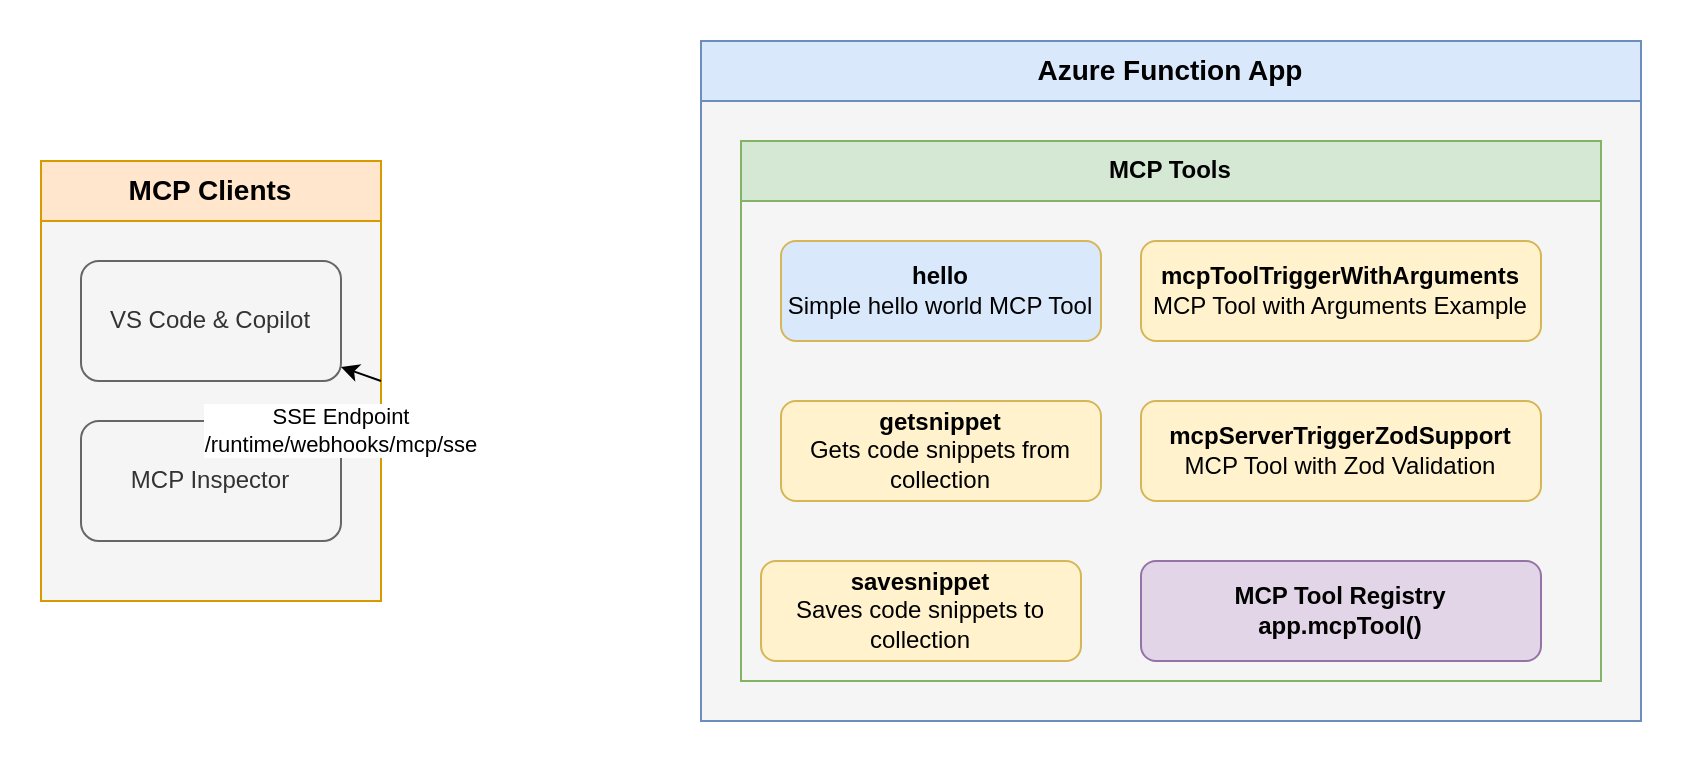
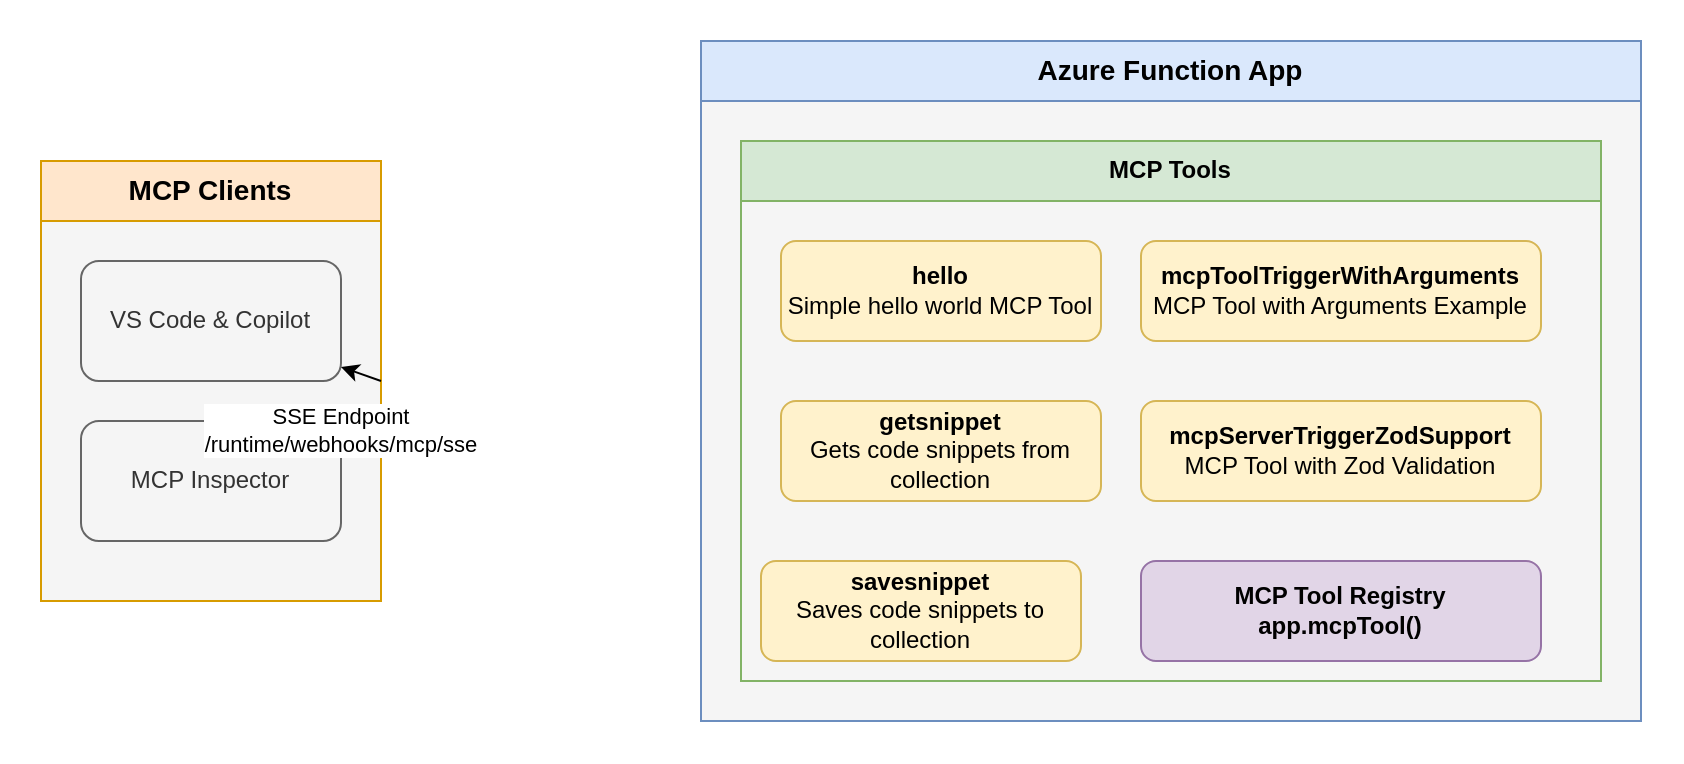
(941, 291) -> (941, 291)
